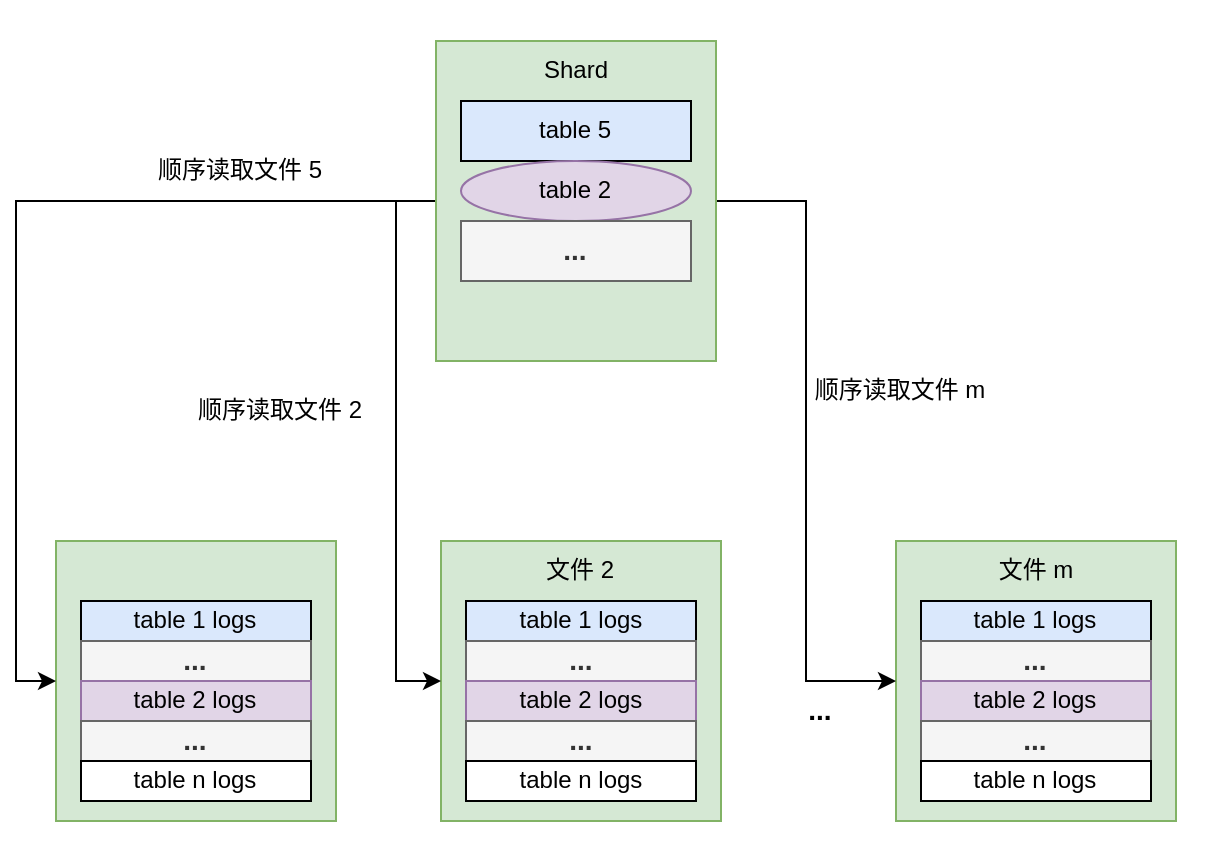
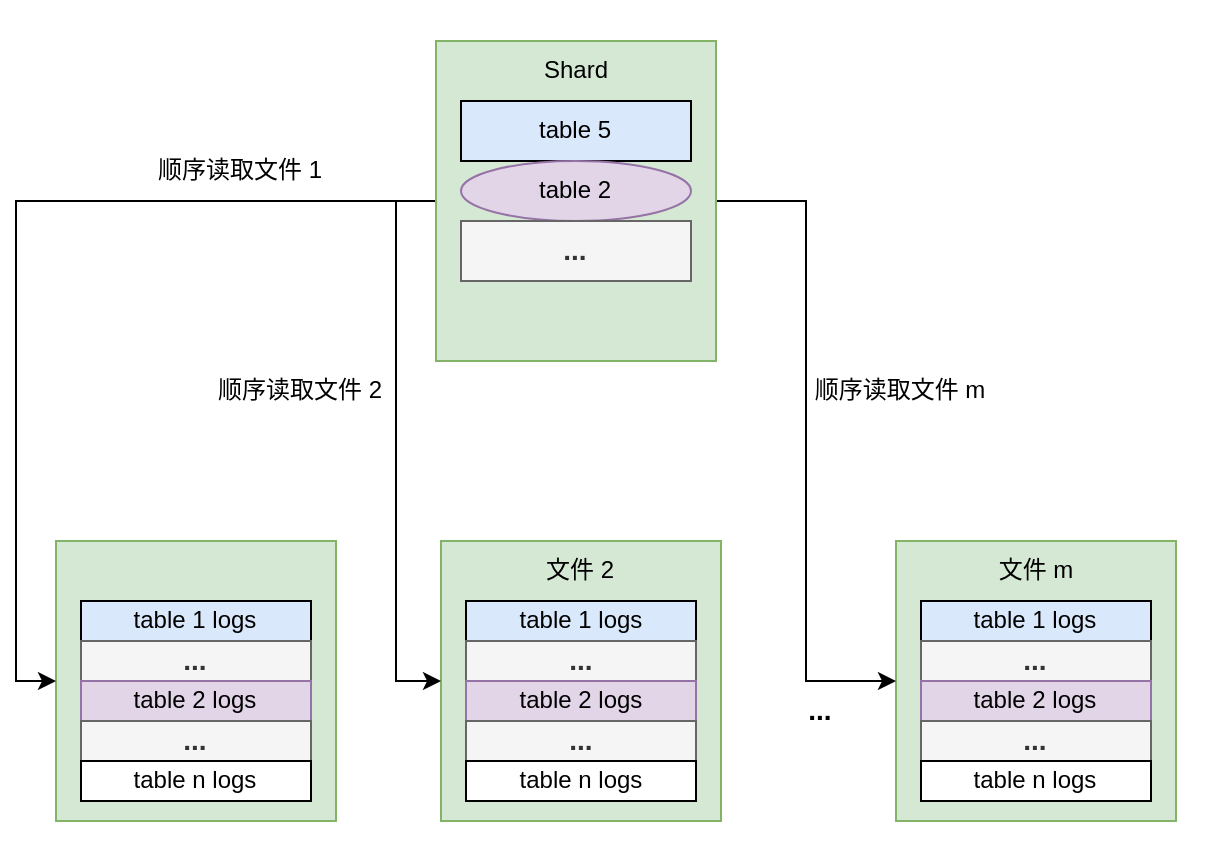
(241, 171) -> (241, 171)
(281, 411) -> (301, 391)
